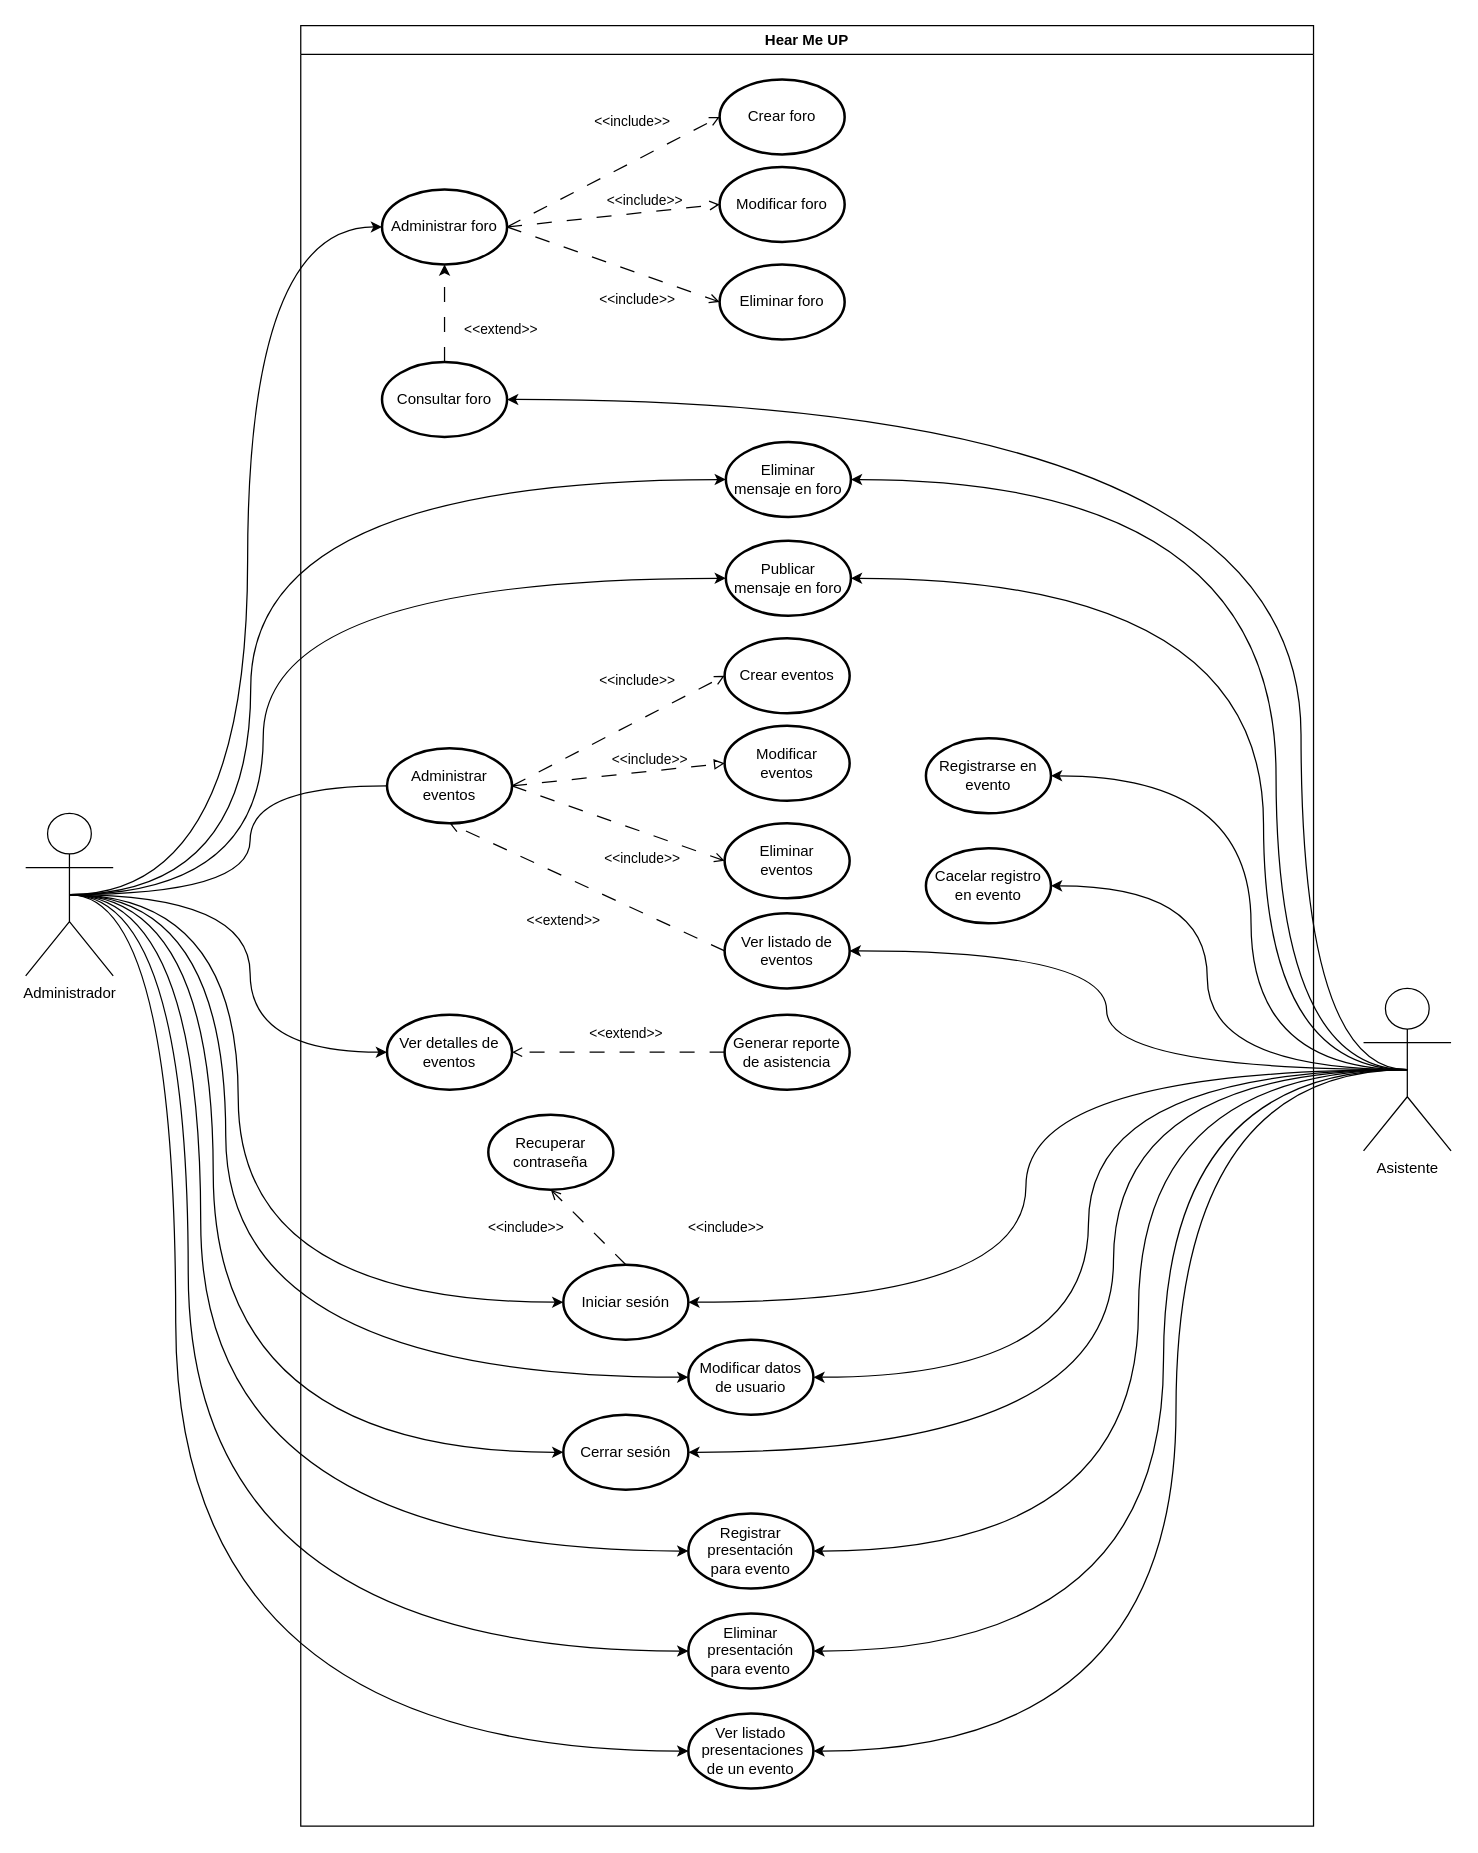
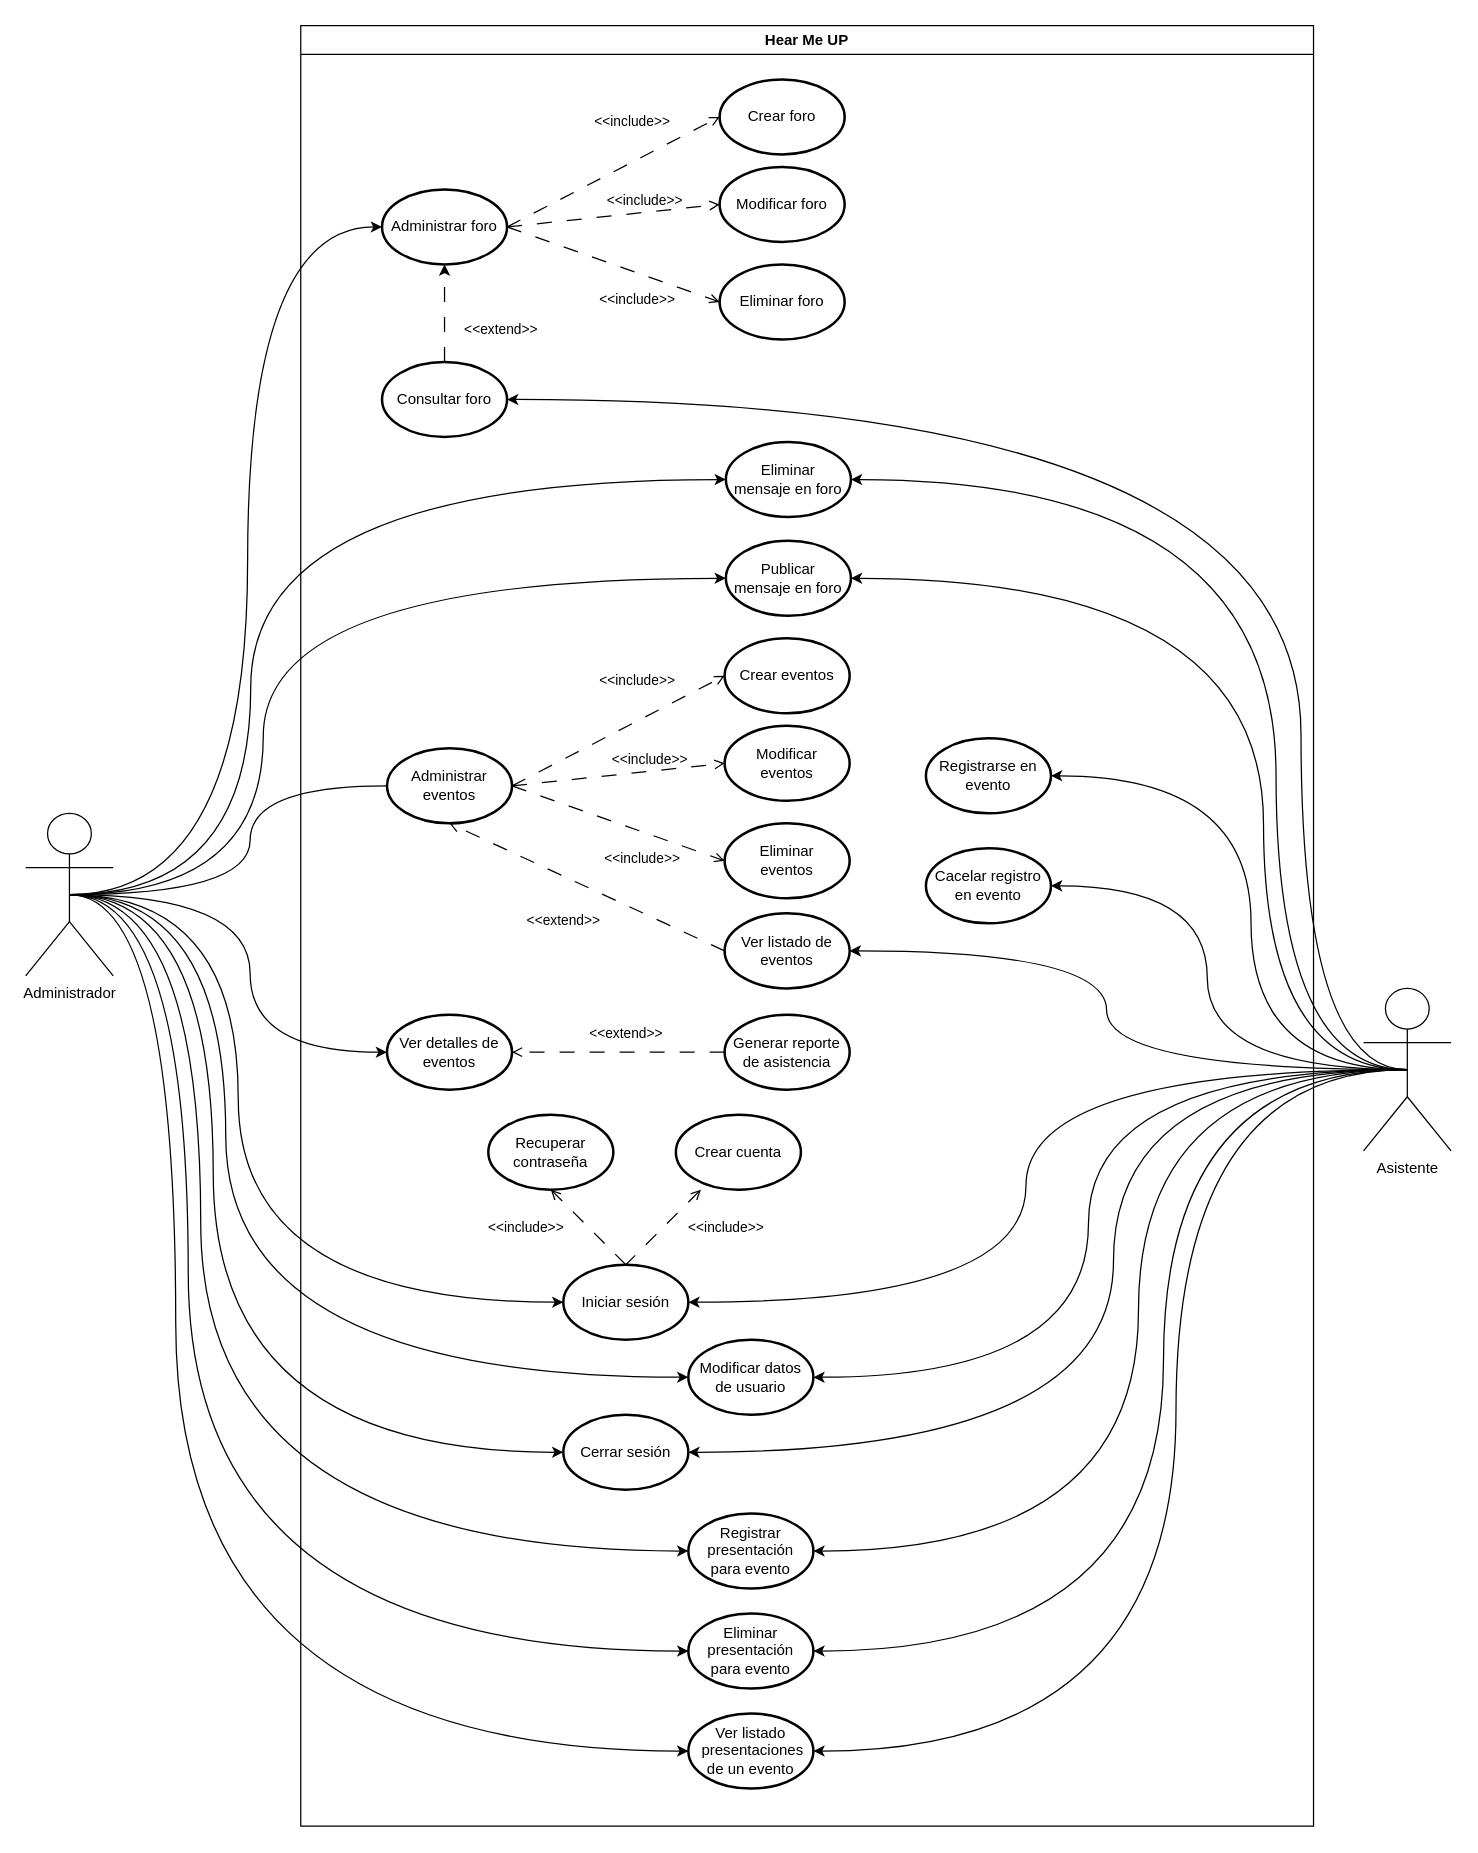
(713, 764) -> (714, 764)
none -> (738, 1152)
none -> (672, 1218)
